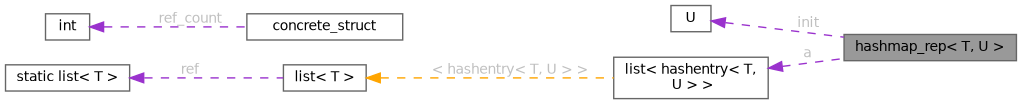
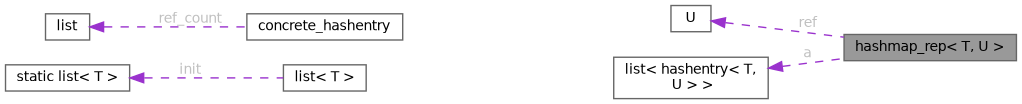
(806, 23) -> (806, 23)
(68, 27) -> (68, 27)
(325, 27) -> (325, 27)
(188, 70) -> (188, 70)
(497, 78) -> none
